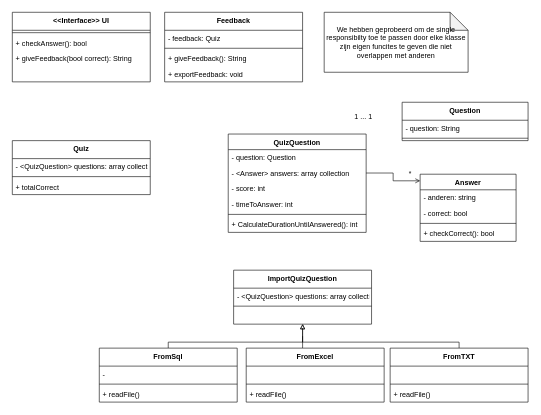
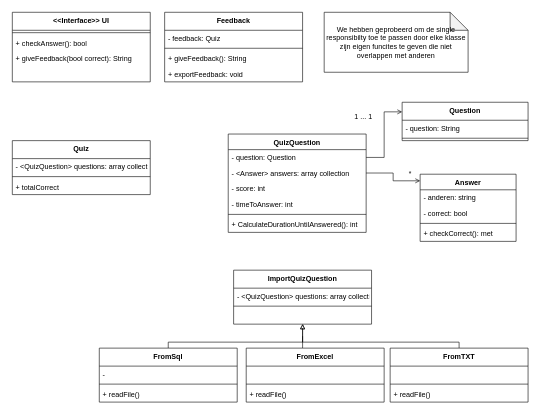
none -> (384, 135)
(464, 234) -> (463, 234)
